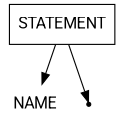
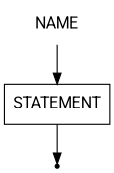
(51, 59) -> (57, 59)
